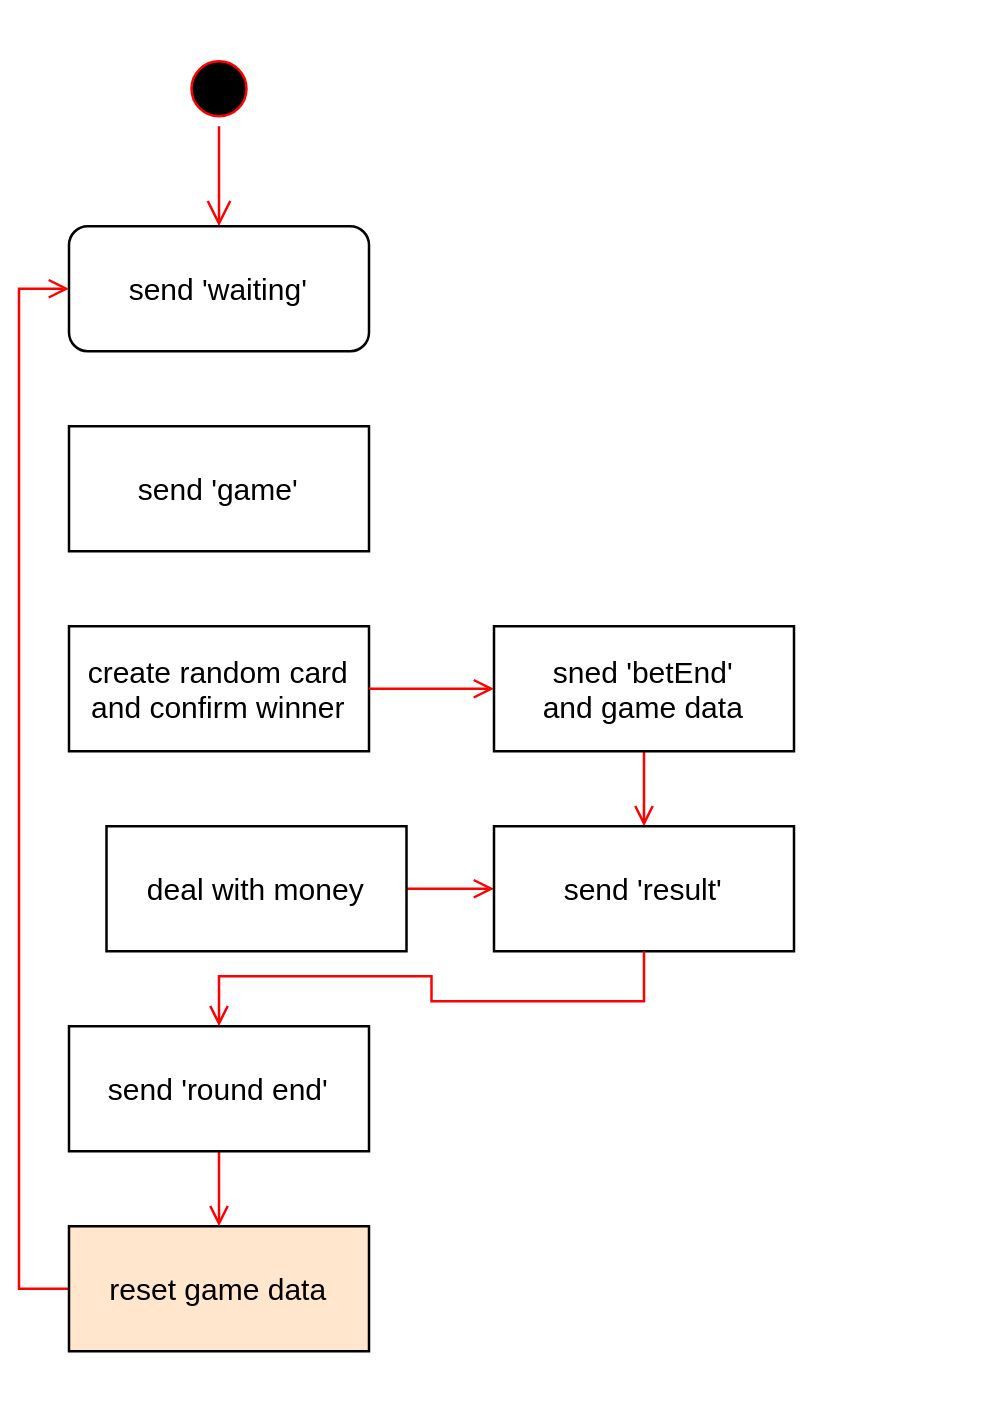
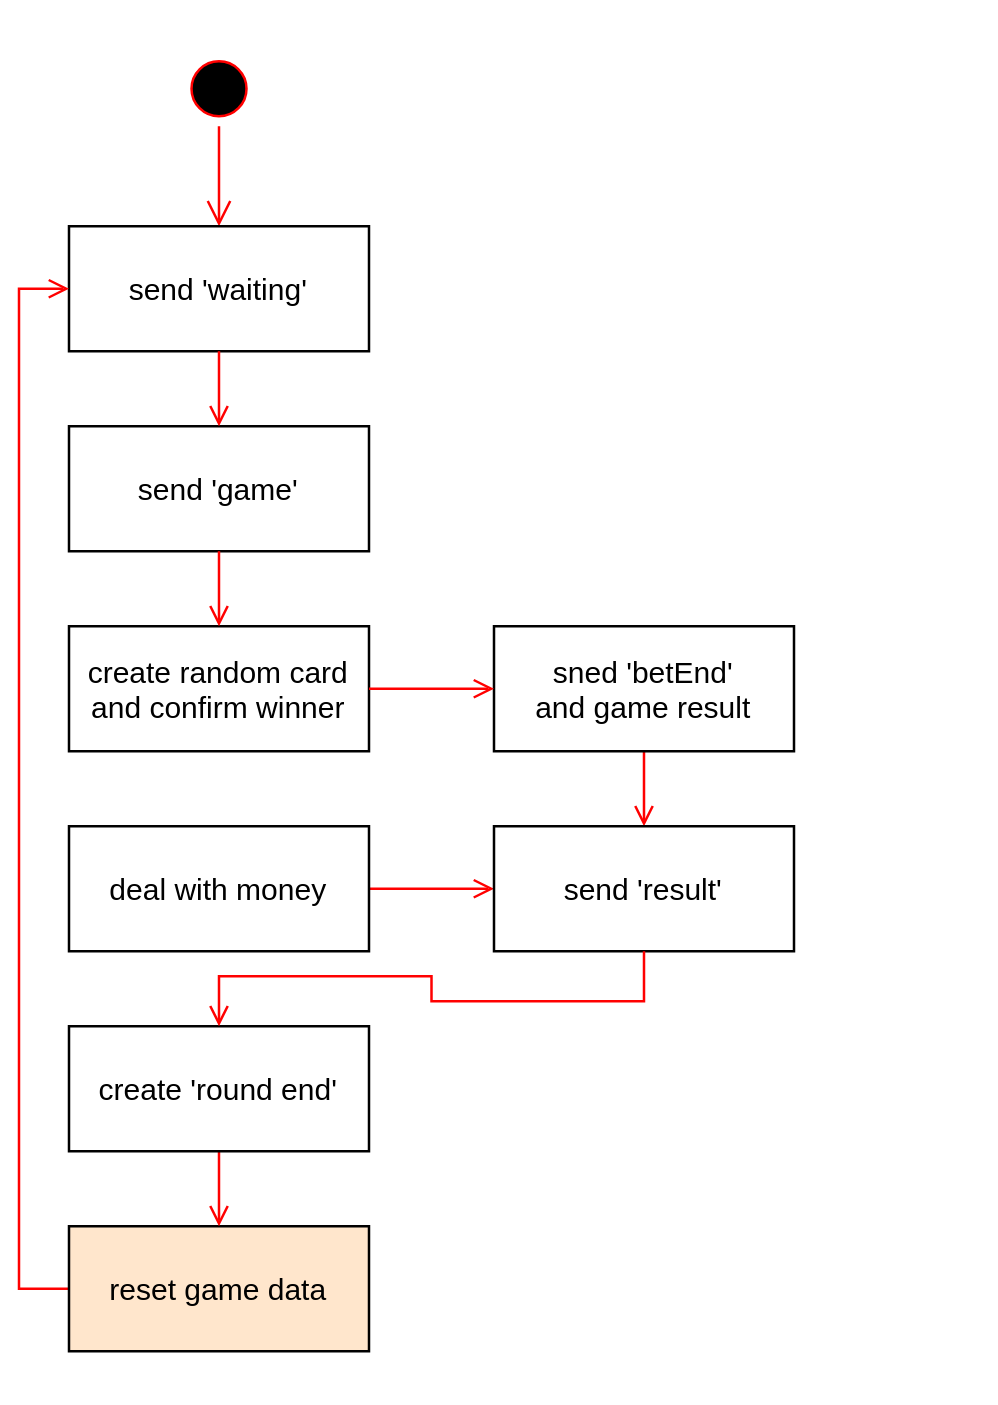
(219, 289) -> (219, 289)
none -> (219, 385)
none -> (219, 585)
(643, 673) -> (643, 673)
(256, 889) -> (219, 889)
(218, 1090) -> (218, 1090)
